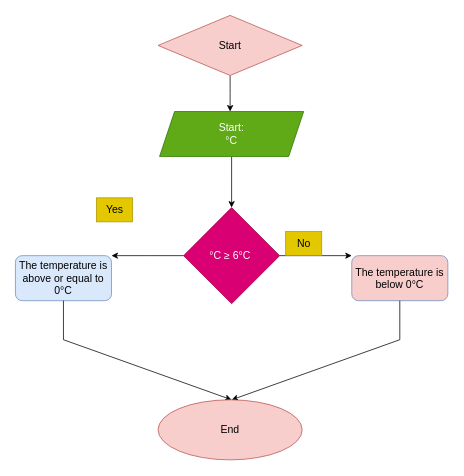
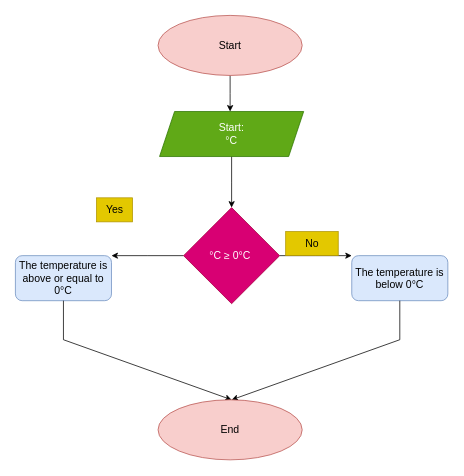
(230, 45) -> (230, 45)
(303, 243) -> (312, 243)
(231, 255) -> (231, 255)
(399, 278) -> (399, 278)
